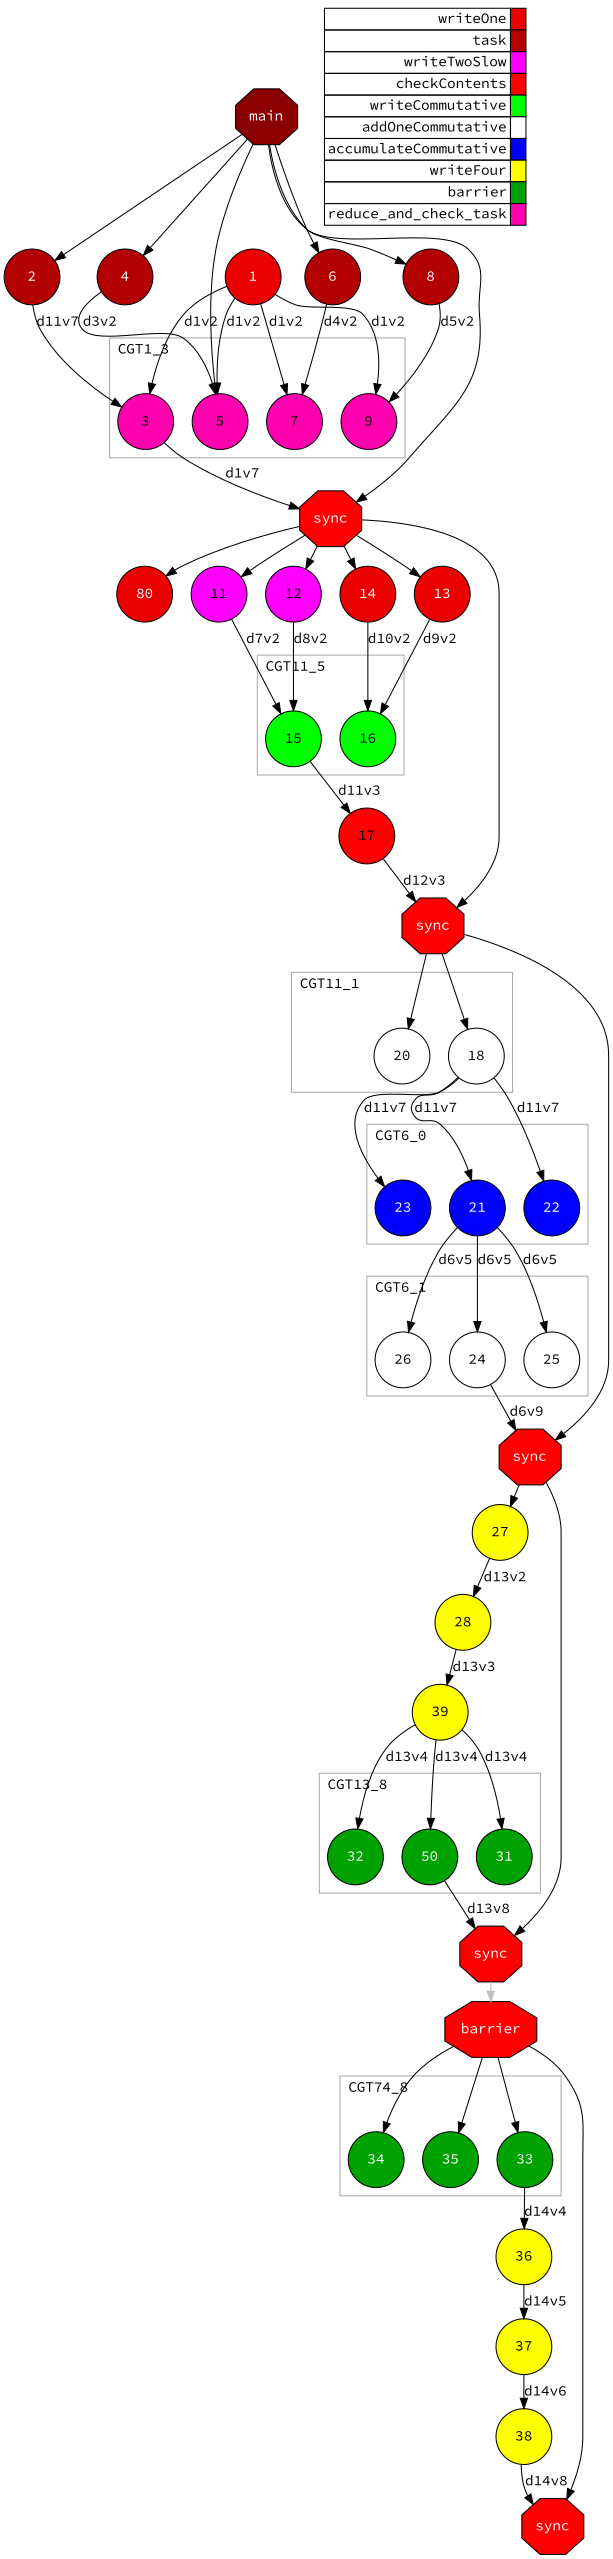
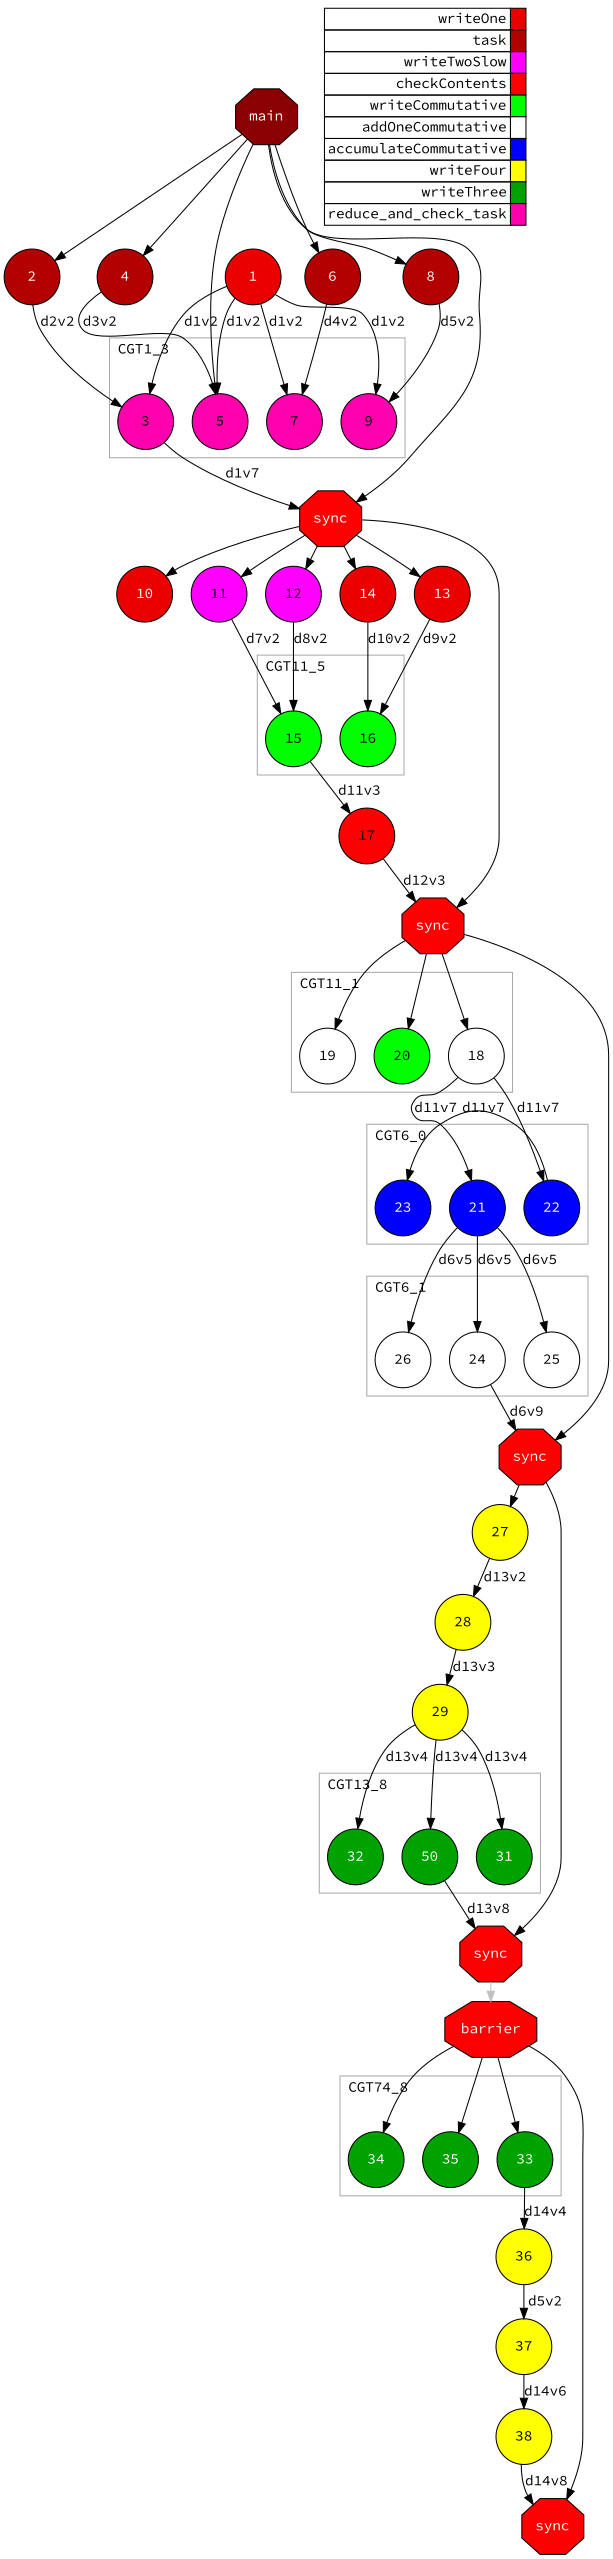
(477, 192) -> (464, 192)
(58, 322) -> (58, 322)
(145, 594) -> (145, 594)
none -> (328, 1056)
(402, 1056) -> (402, 1056)
(367, 1099) -> (483, 1111)
(440, 1712) -> (440, 1712)
(546, 2302) -> (546, 2302)
